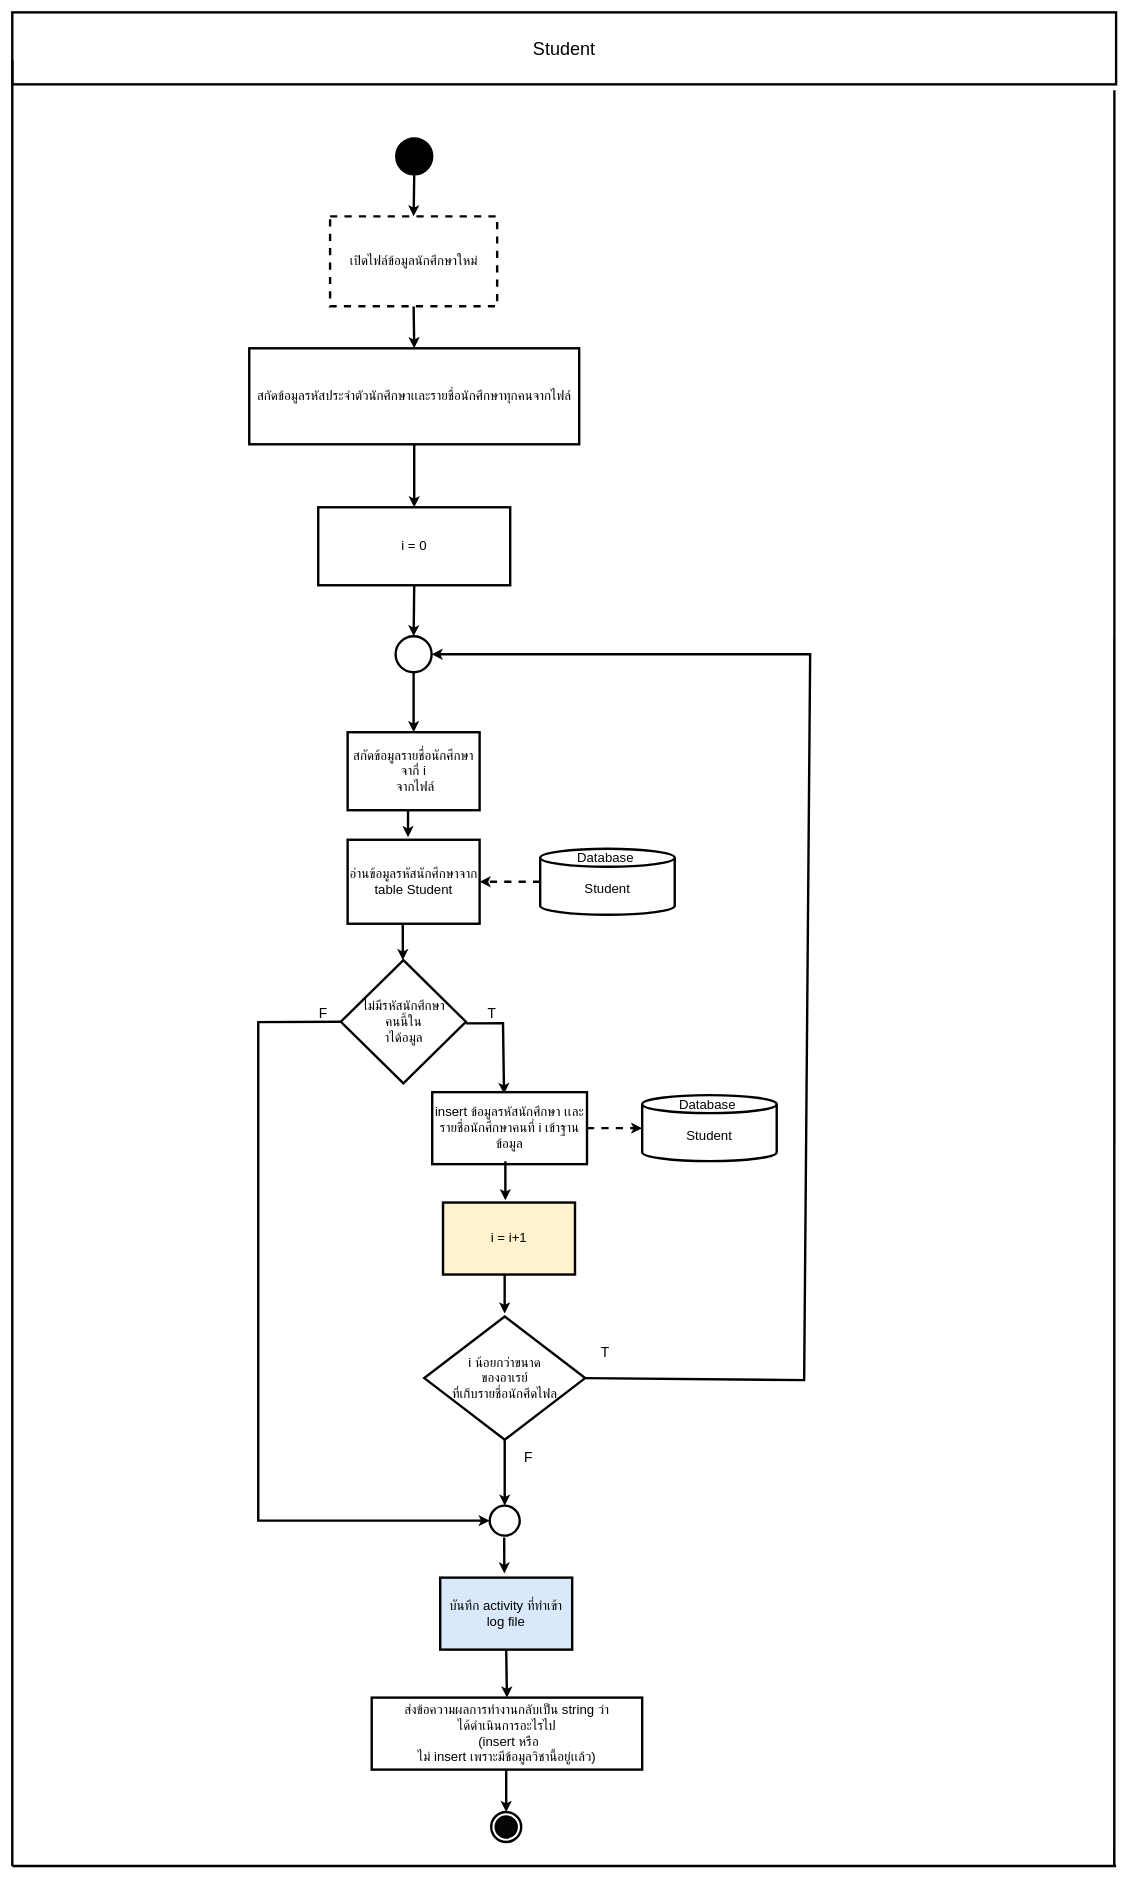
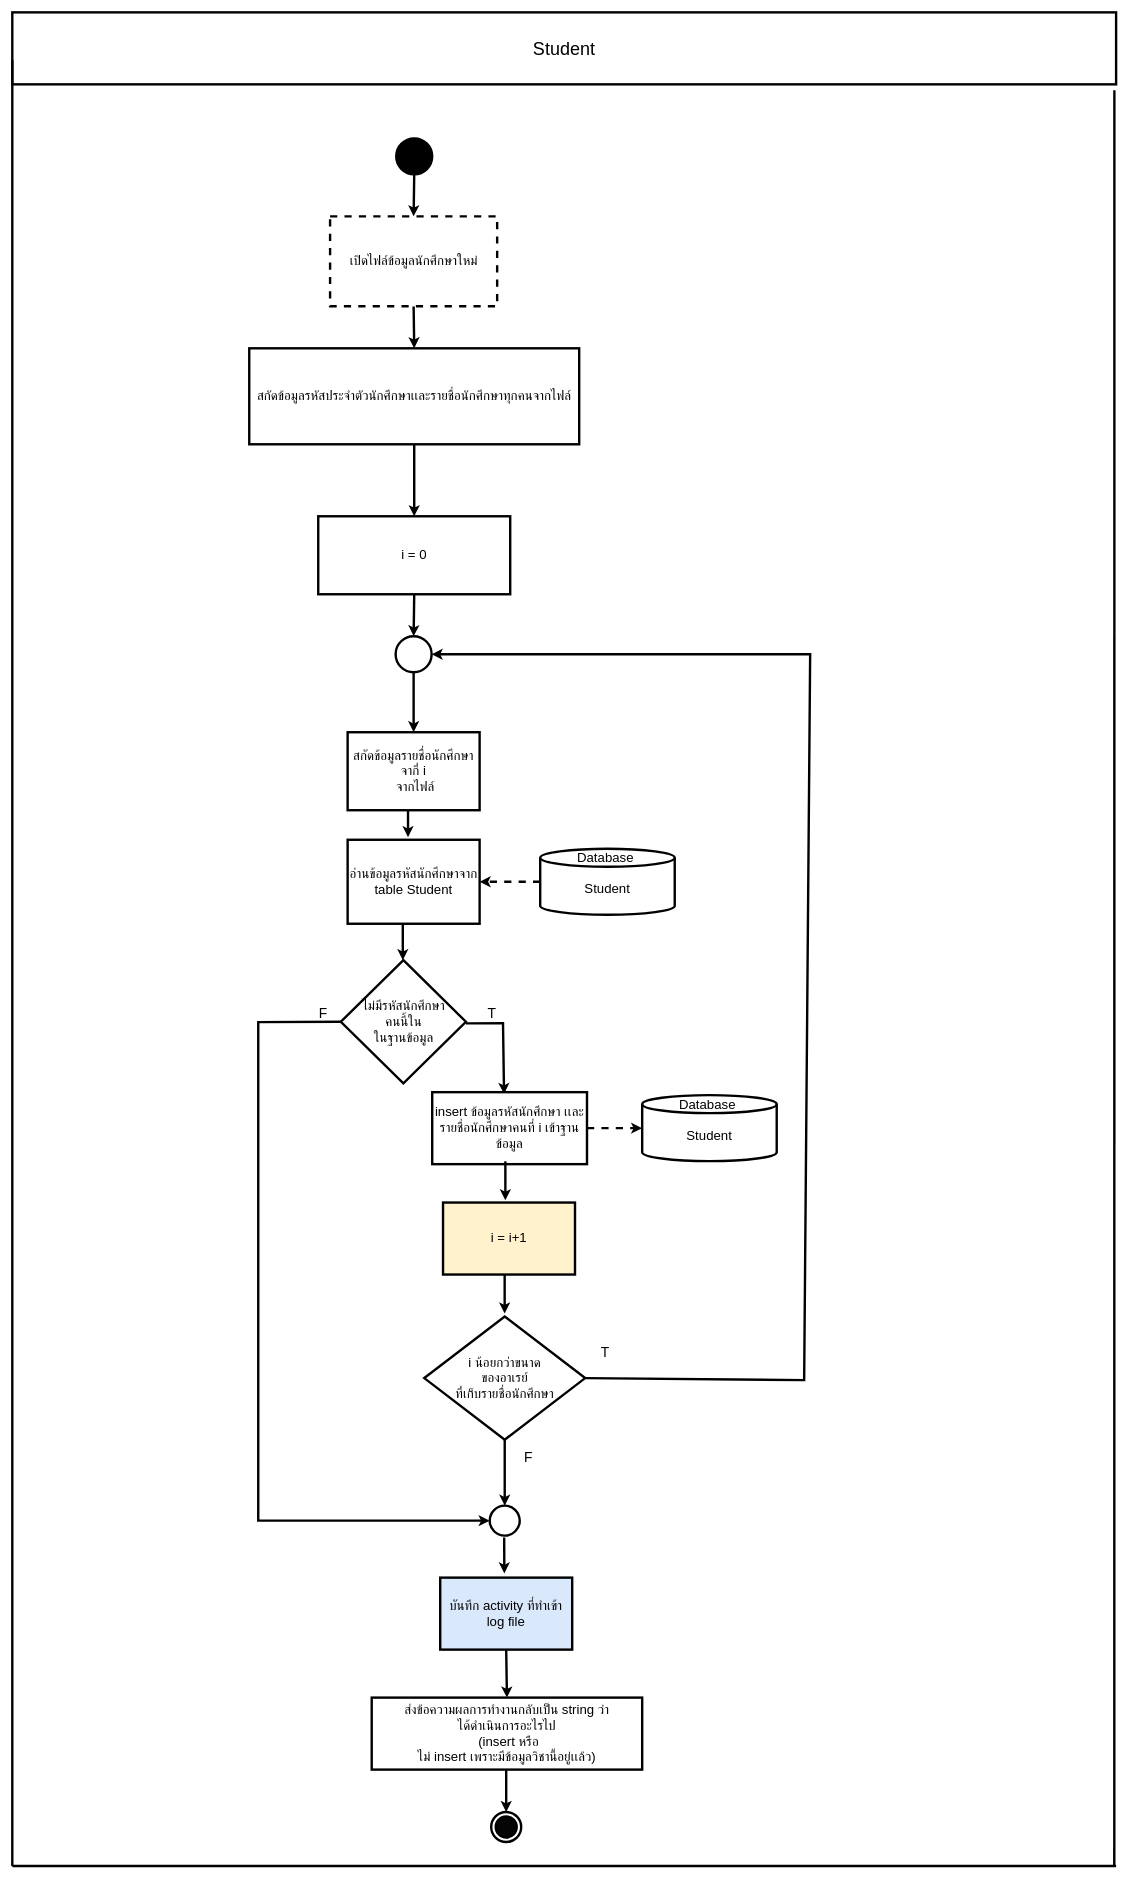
(414, 546) -> (414, 555)
(404, 1022) -> (404, 1022)
(505, 1379) -> (505, 1379)
